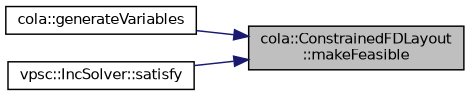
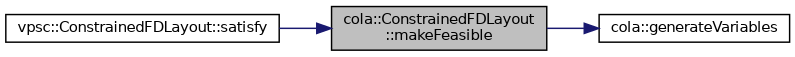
(215, 33) -> (565, 28)
(101, 76) -> (143, 28)
